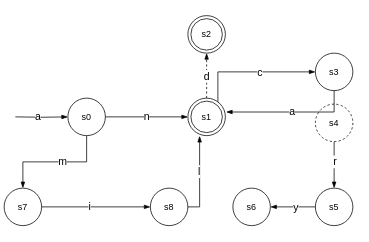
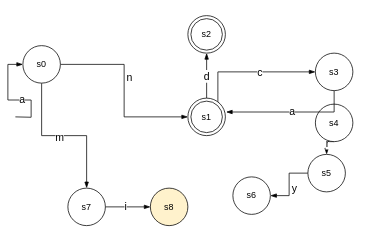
(207, 90) -> (207, 90)
(87, 117) -> (42, 64)
(334, 123) -> (334, 123)
(200, 175) -> none
(23, 207) -> (87, 207)
(169, 207) -> (169, 207)
(252, 207) -> (252, 195)
(334, 207) -> (327, 173)
